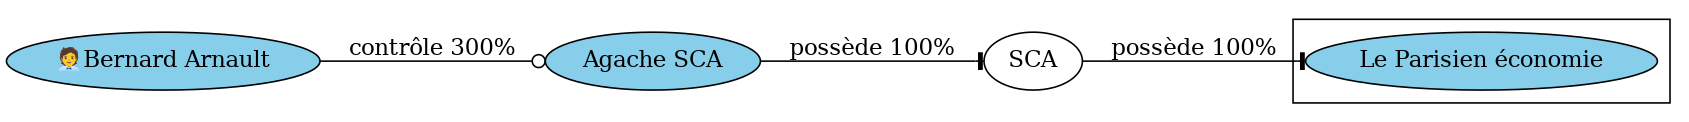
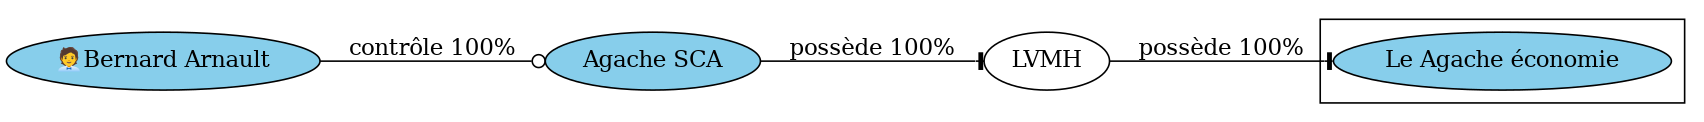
(433, 49) -> (433, 49)
(1033, 61) -> (1047, 61)
(1482, 61) -> (1502, 61)
